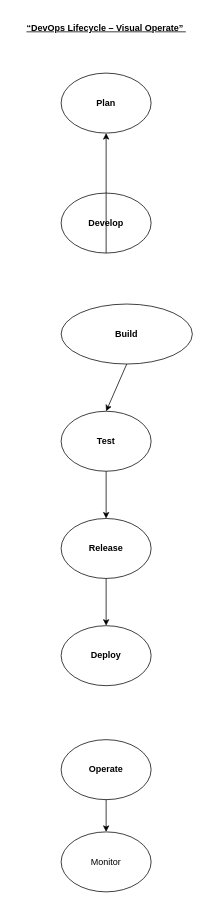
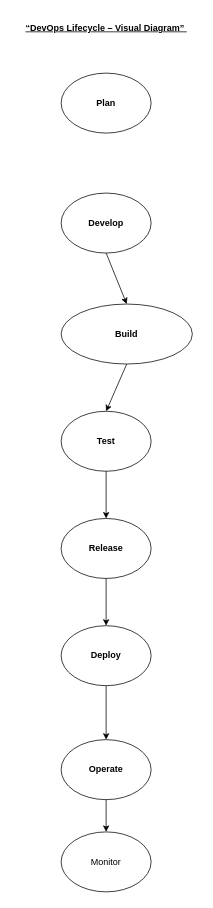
(107, 28) -> (107, 28)
(106, 139) -> (116, 276)
none -> (106, 733)
